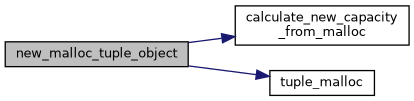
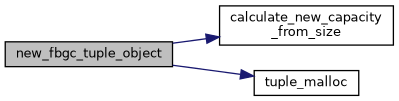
(322, 25) -> (306, 25)
(97, 54) -> (89, 54)
